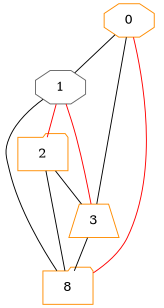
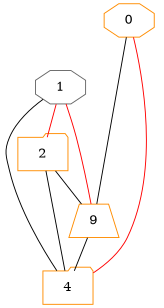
(95, 54) -> none
(94, 221) -> (94, 221)
(68, 288) -> (68, 288)
